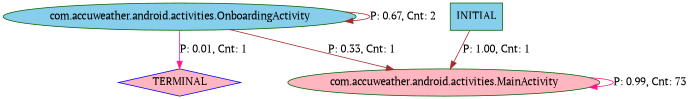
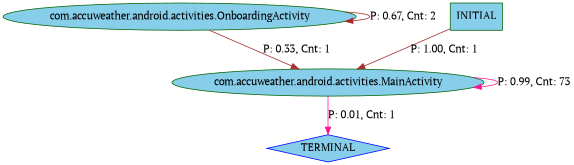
(180, 46) -> (328, 112)
(180, 83) -> (328, 148)
(444, 83) -> (328, 83)
